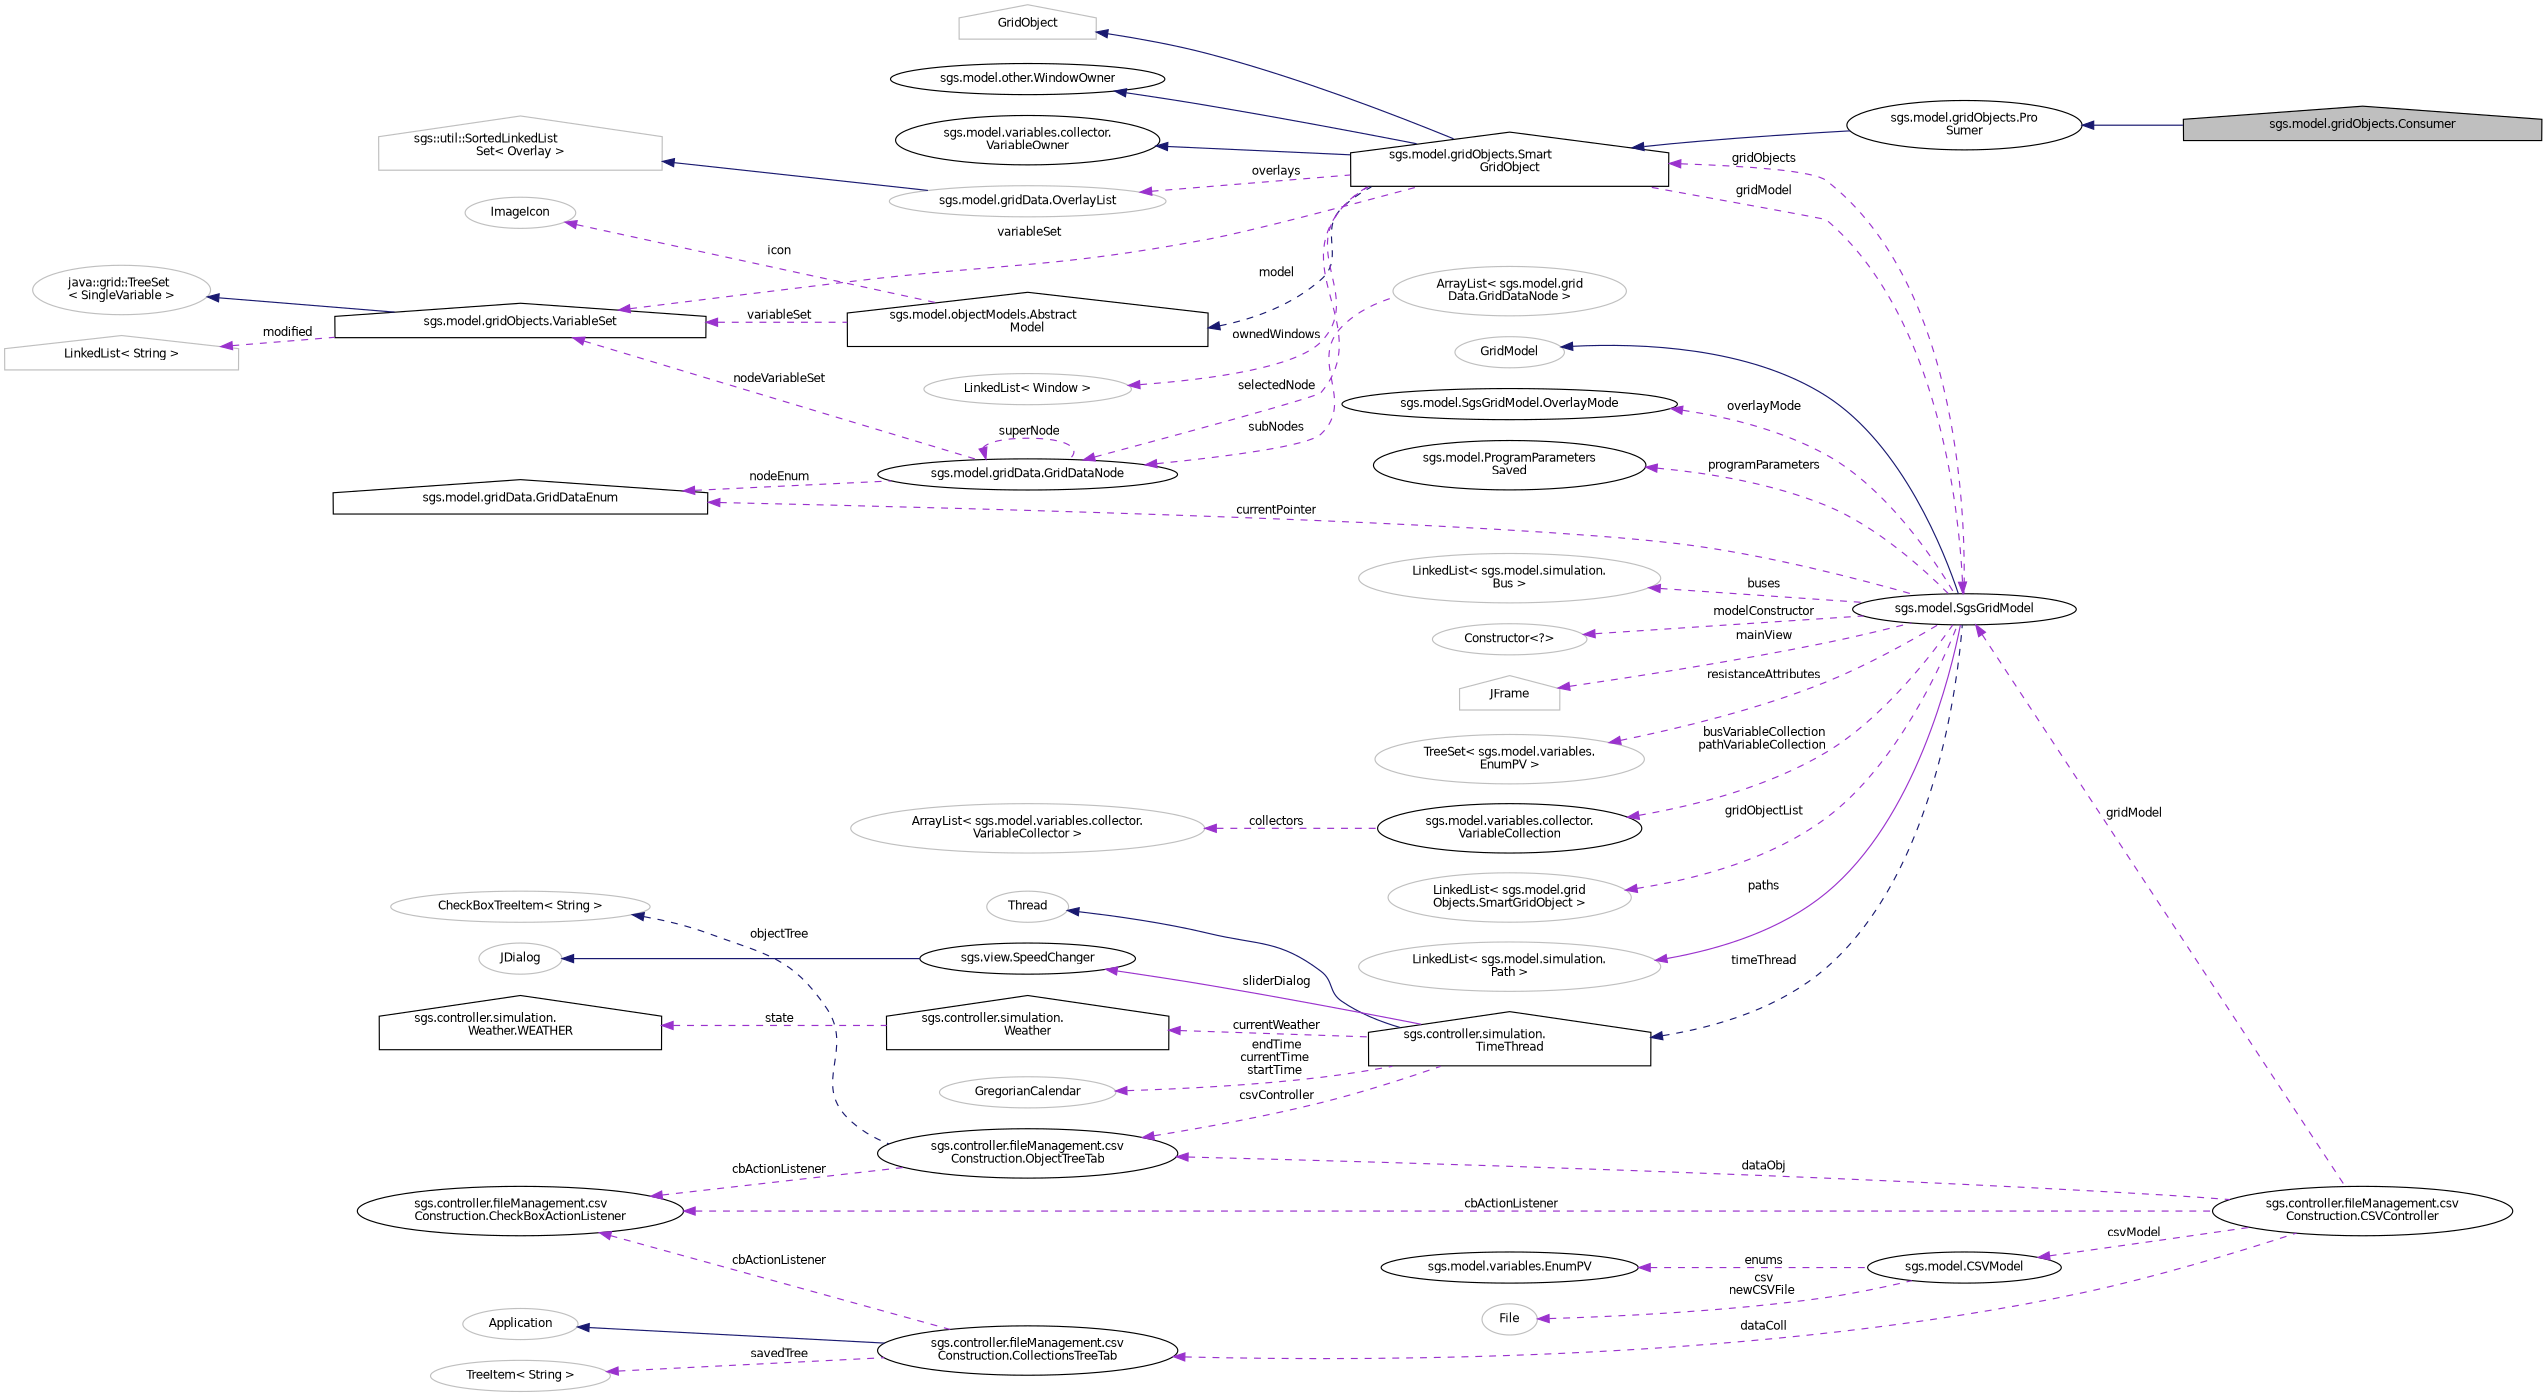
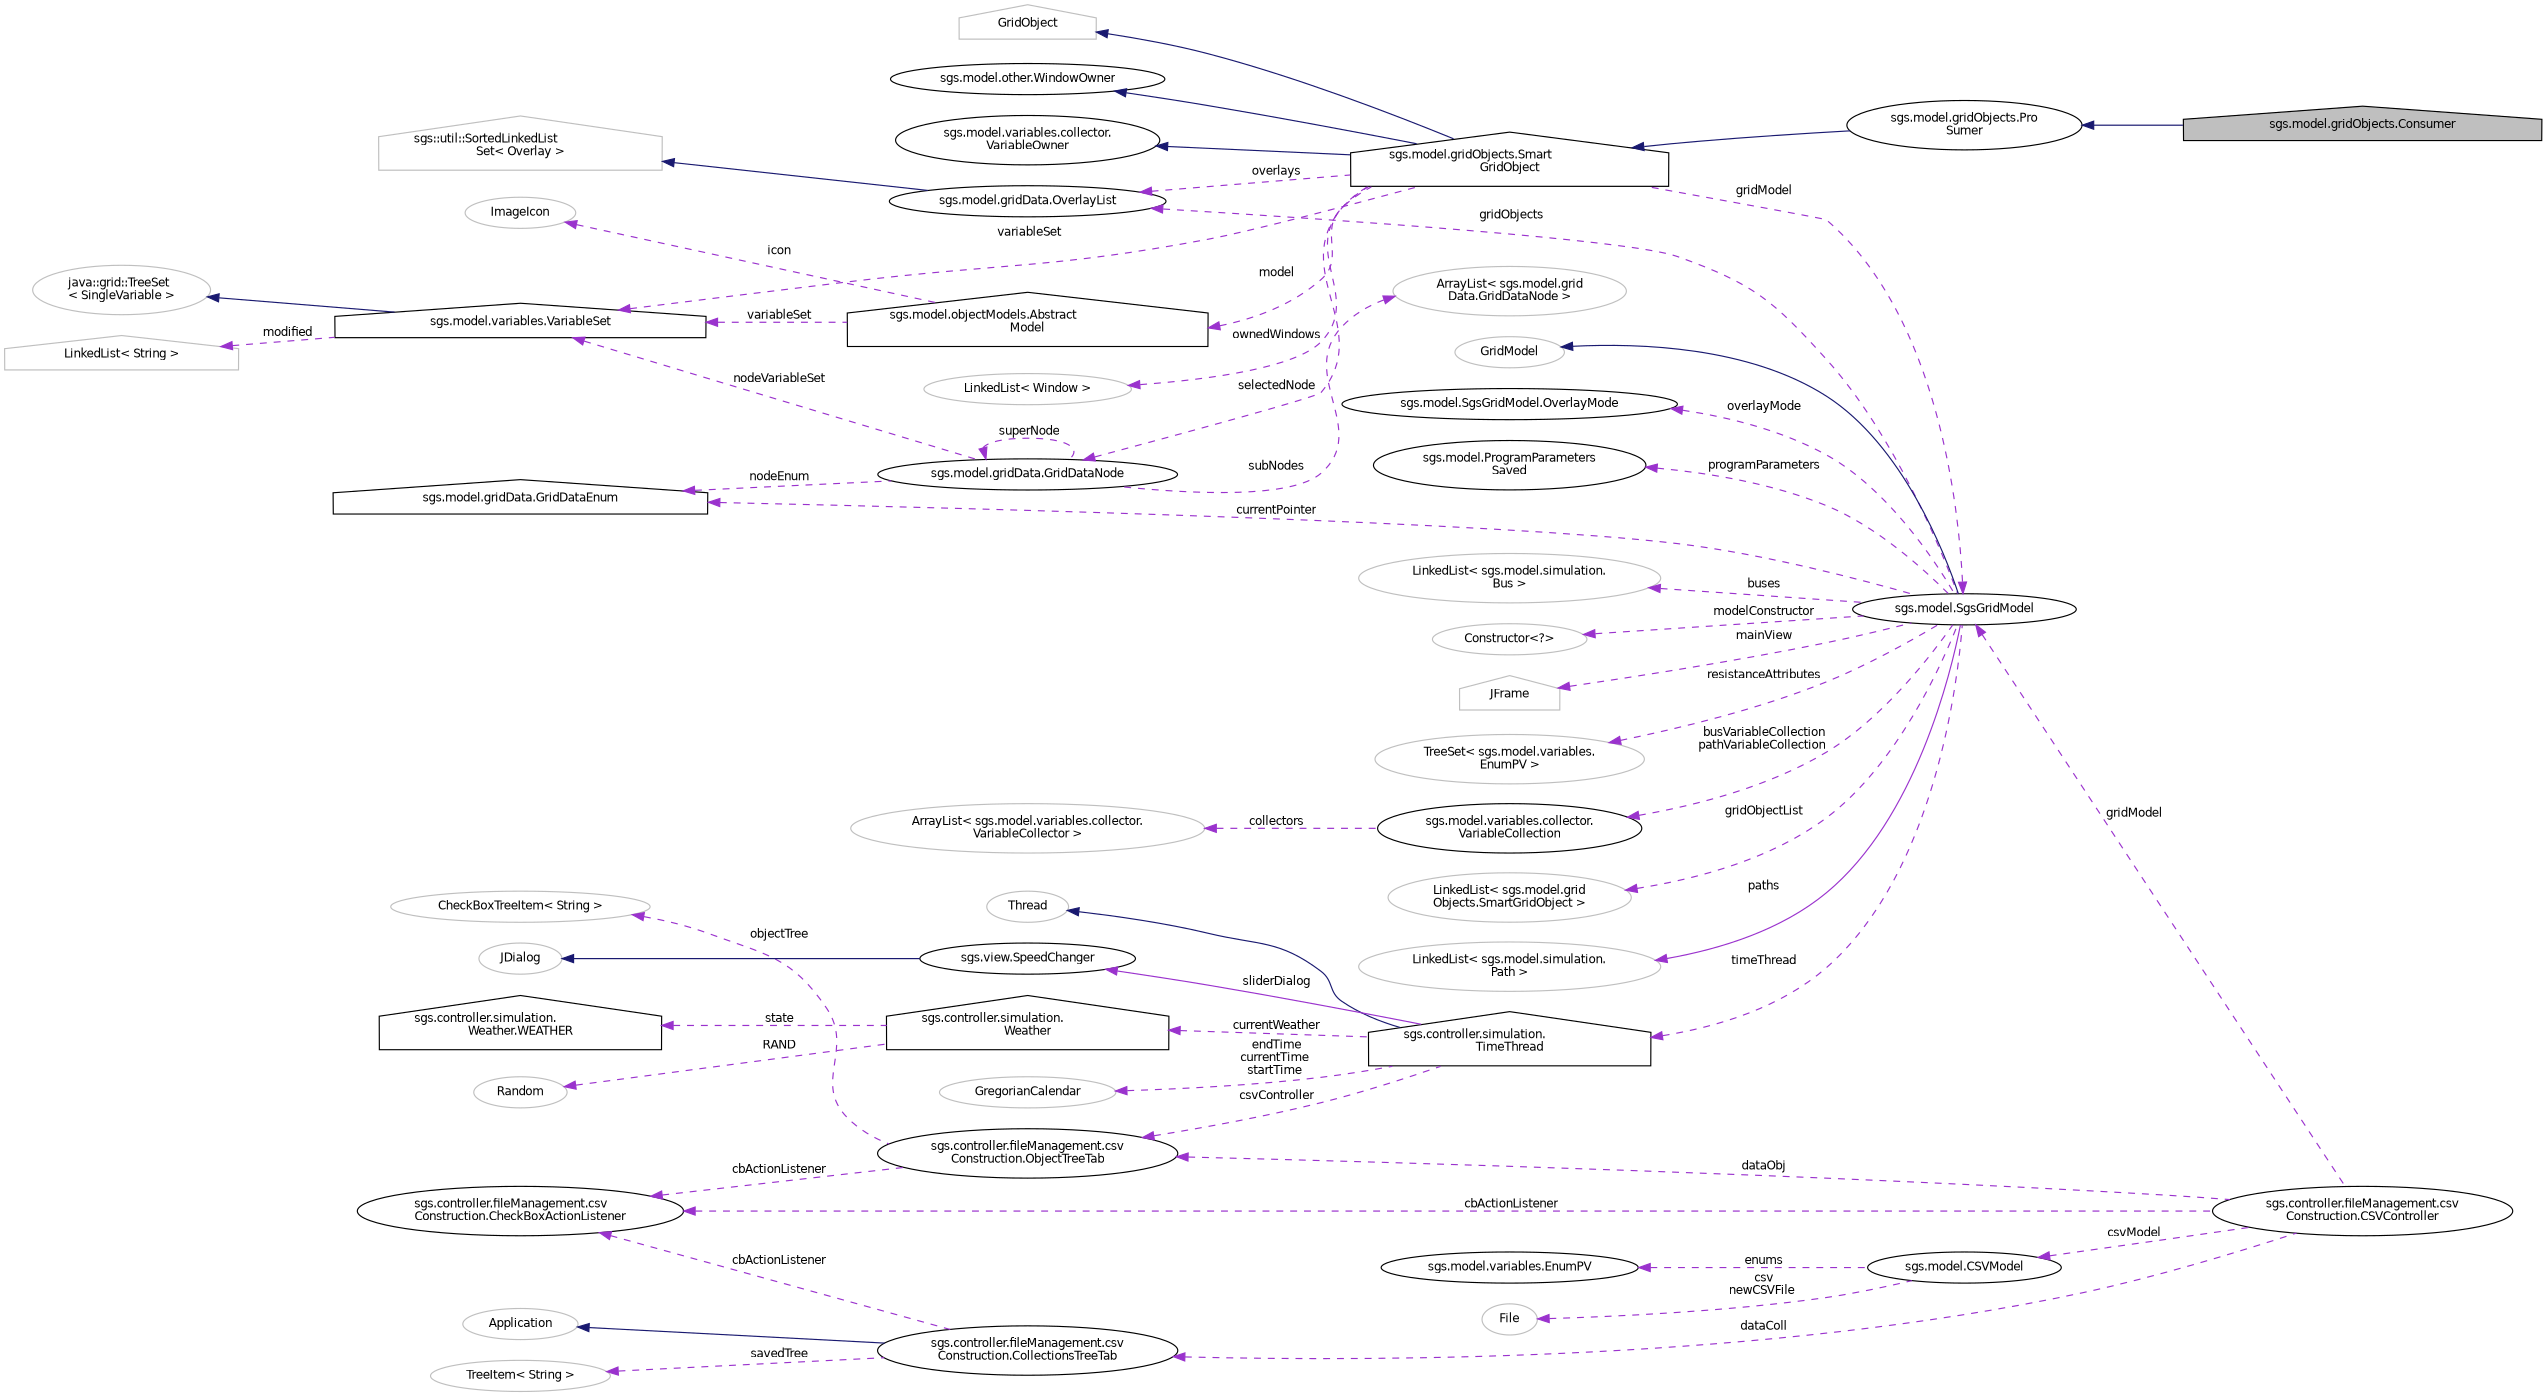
(1028, 201) -> (1028, 201)
(1317, 283) -> (1317, 283)
(1914, 302) -> (1647, 250)
(520, 322) -> (520, 322)
(1324, 430) -> (1322, 472)
(1887, 891) -> (1887, 891)
(813, 990) -> (813, 990)
none -> (520, 1092)
